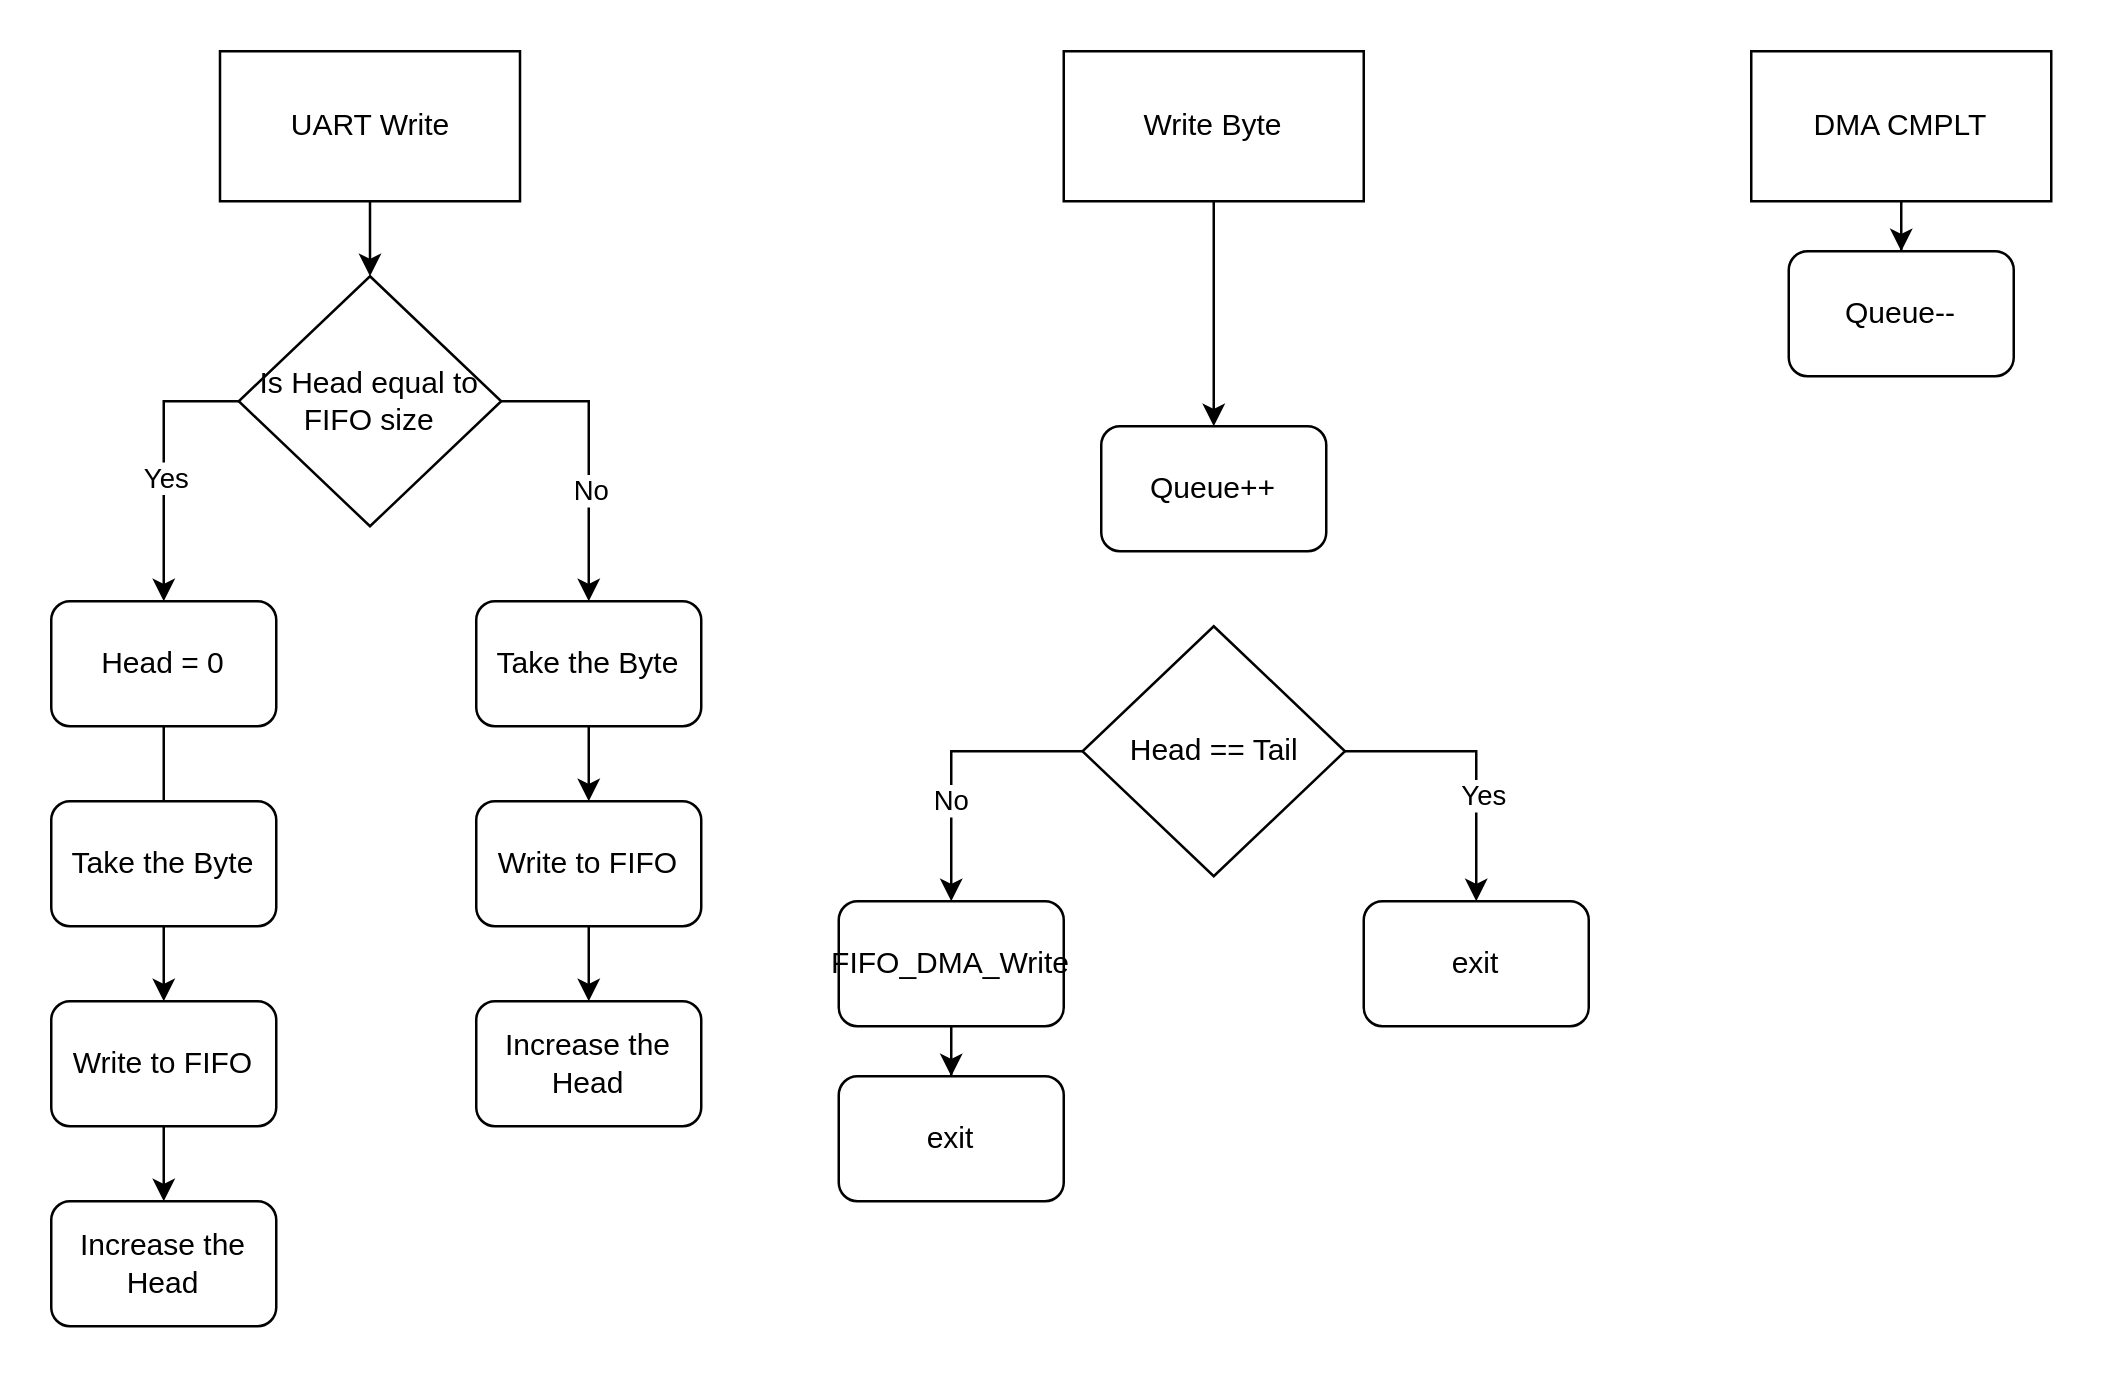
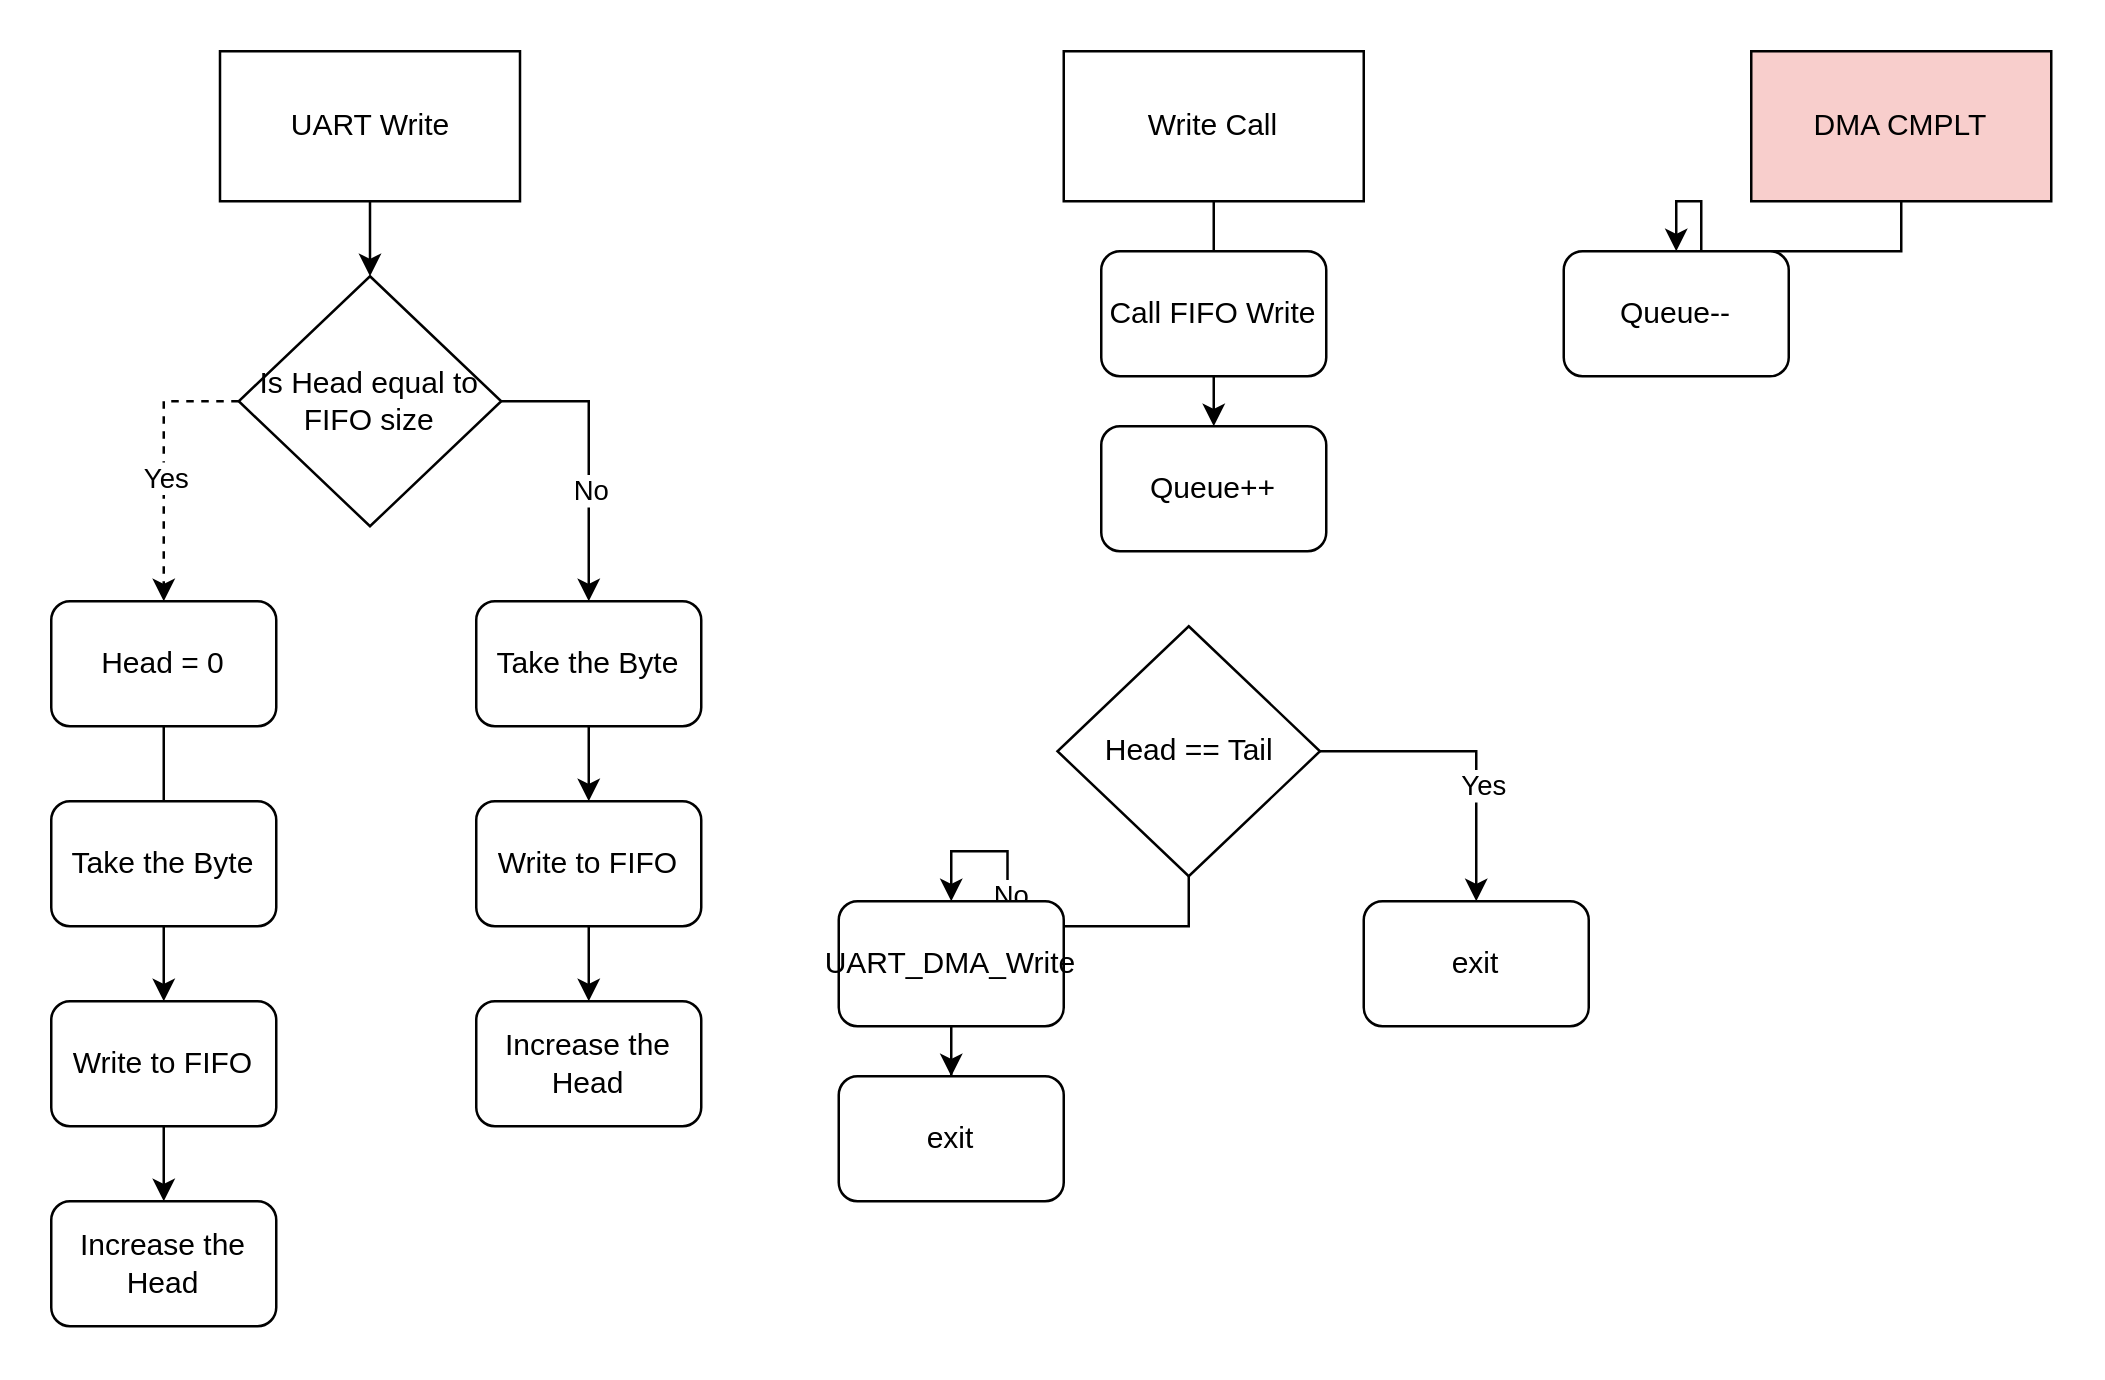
(1214, 126) -> (1214, 126)
(1901, 126) -> (1901, 126)
none -> (1214, 314)
(1901, 314) -> (1676, 314)
(168, 401) -> (168, 401)
(1214, 751) -> (1189, 751)
(951, 964) -> (951, 964)
